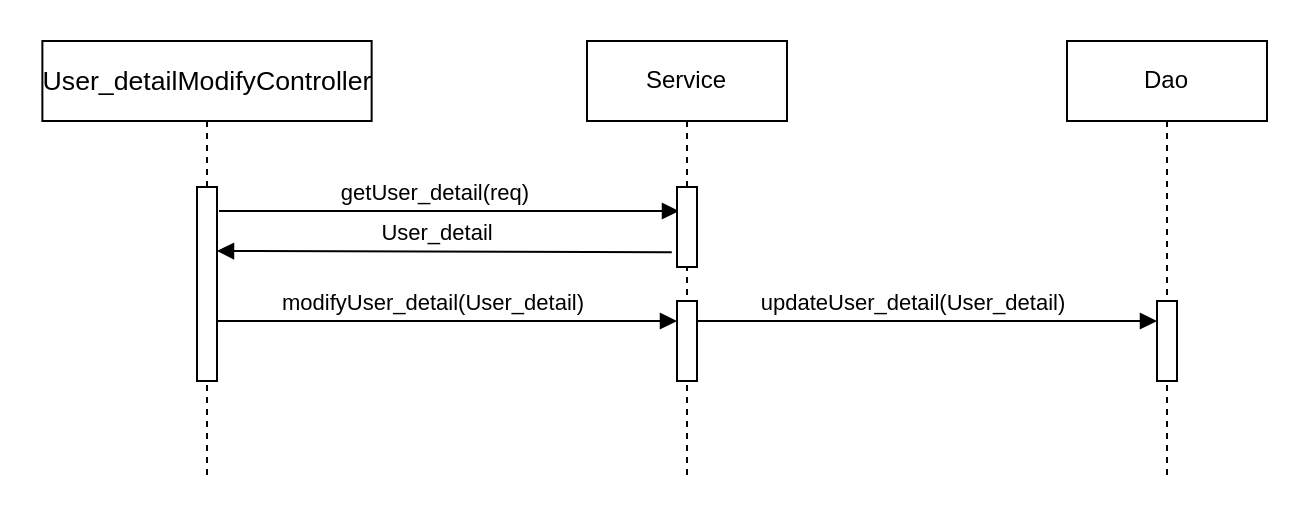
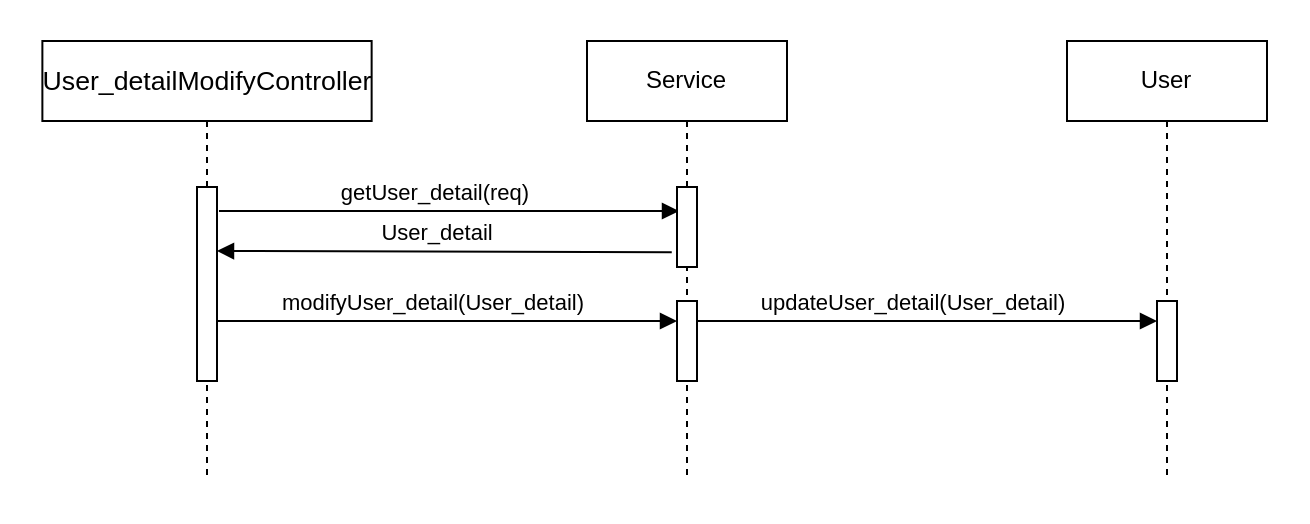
(1167, 81) -> (1167, 81)
